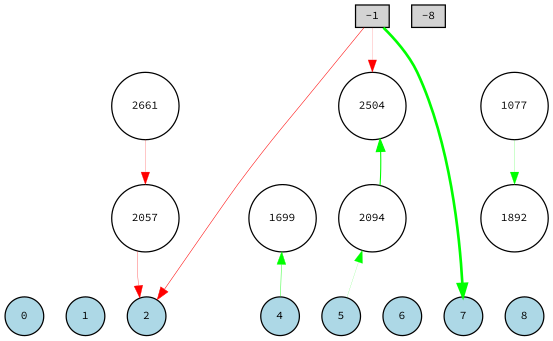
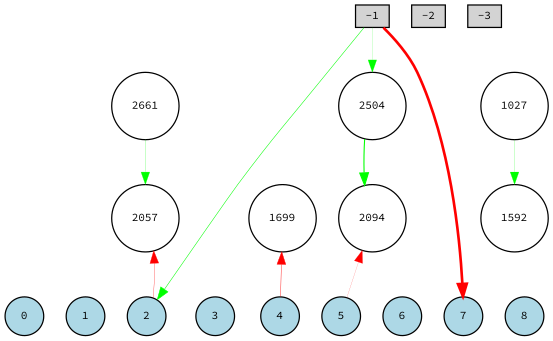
(428, 16) -> (428, 16)
none -> (485, 16)
(372, 44) -> (372, 44)
(515, 106) -> (515, 106)
(443, 148) -> (443, 148)
(260, 155) -> (260, 155)
(145, 156) -> (145, 156)
(381, 169) -> (364, 156)
(515, 218) -> (515, 218)
(138, 268) -> (154, 281)
(353, 280) -> (353, 280)
(281, 281) -> (281, 281)
none -> (215, 316)
